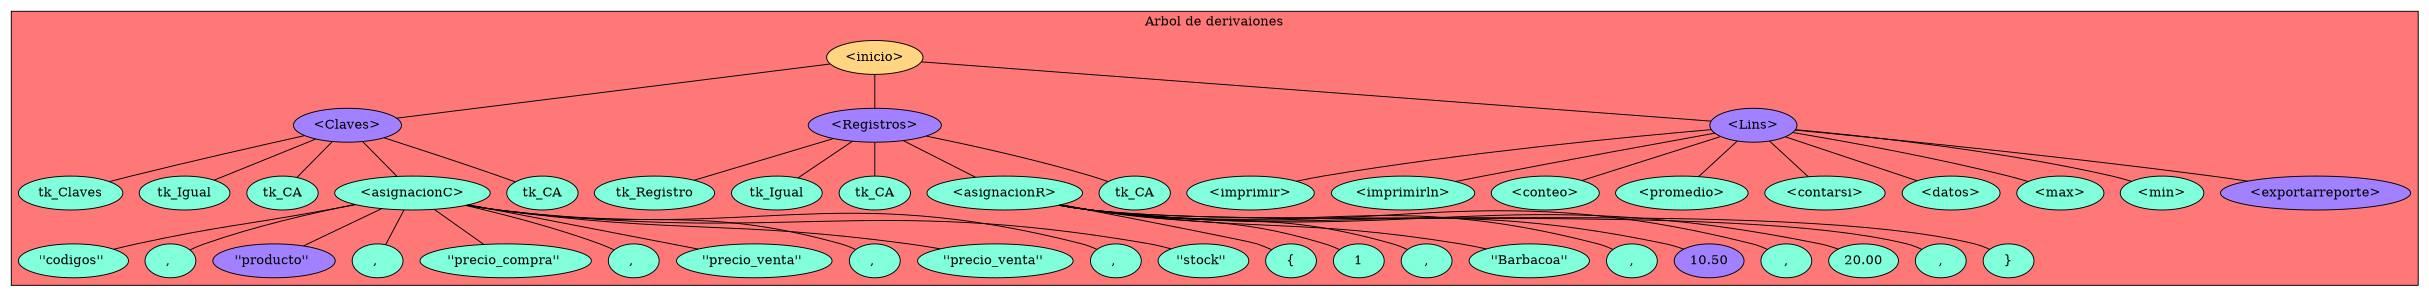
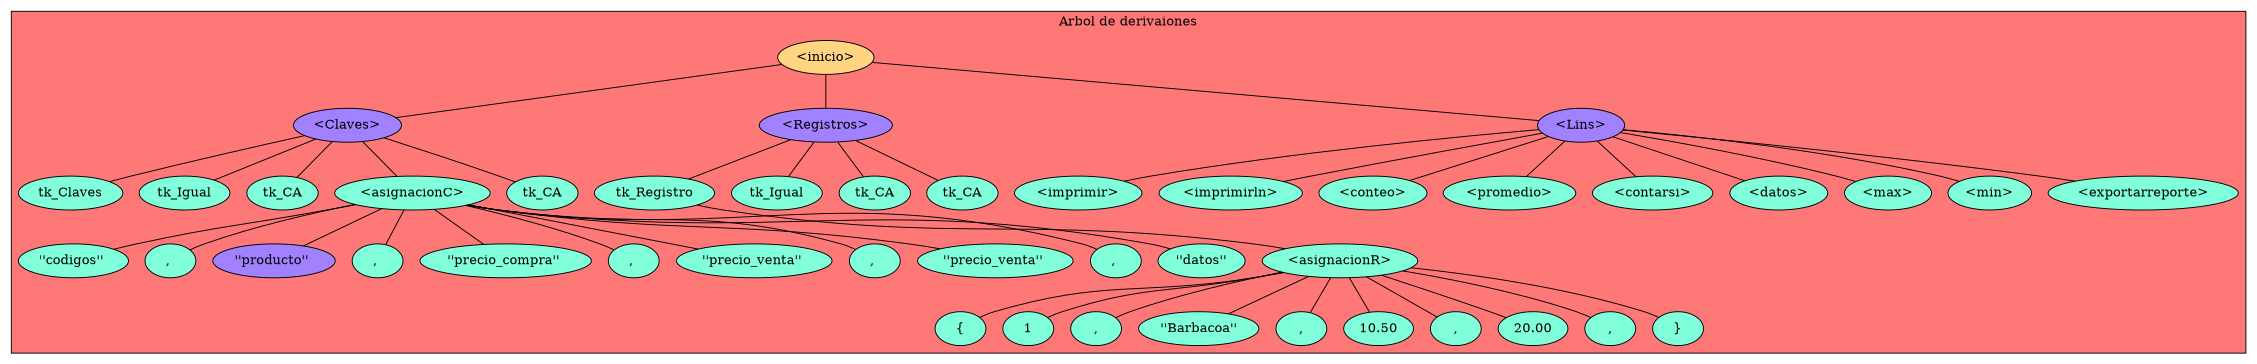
(939, 159) -> (976, 229)
(2316, 193) -> (2143, 193)
(1203, 261) -> (1202, 261)
(1709, 261) -> (1379, 329)
